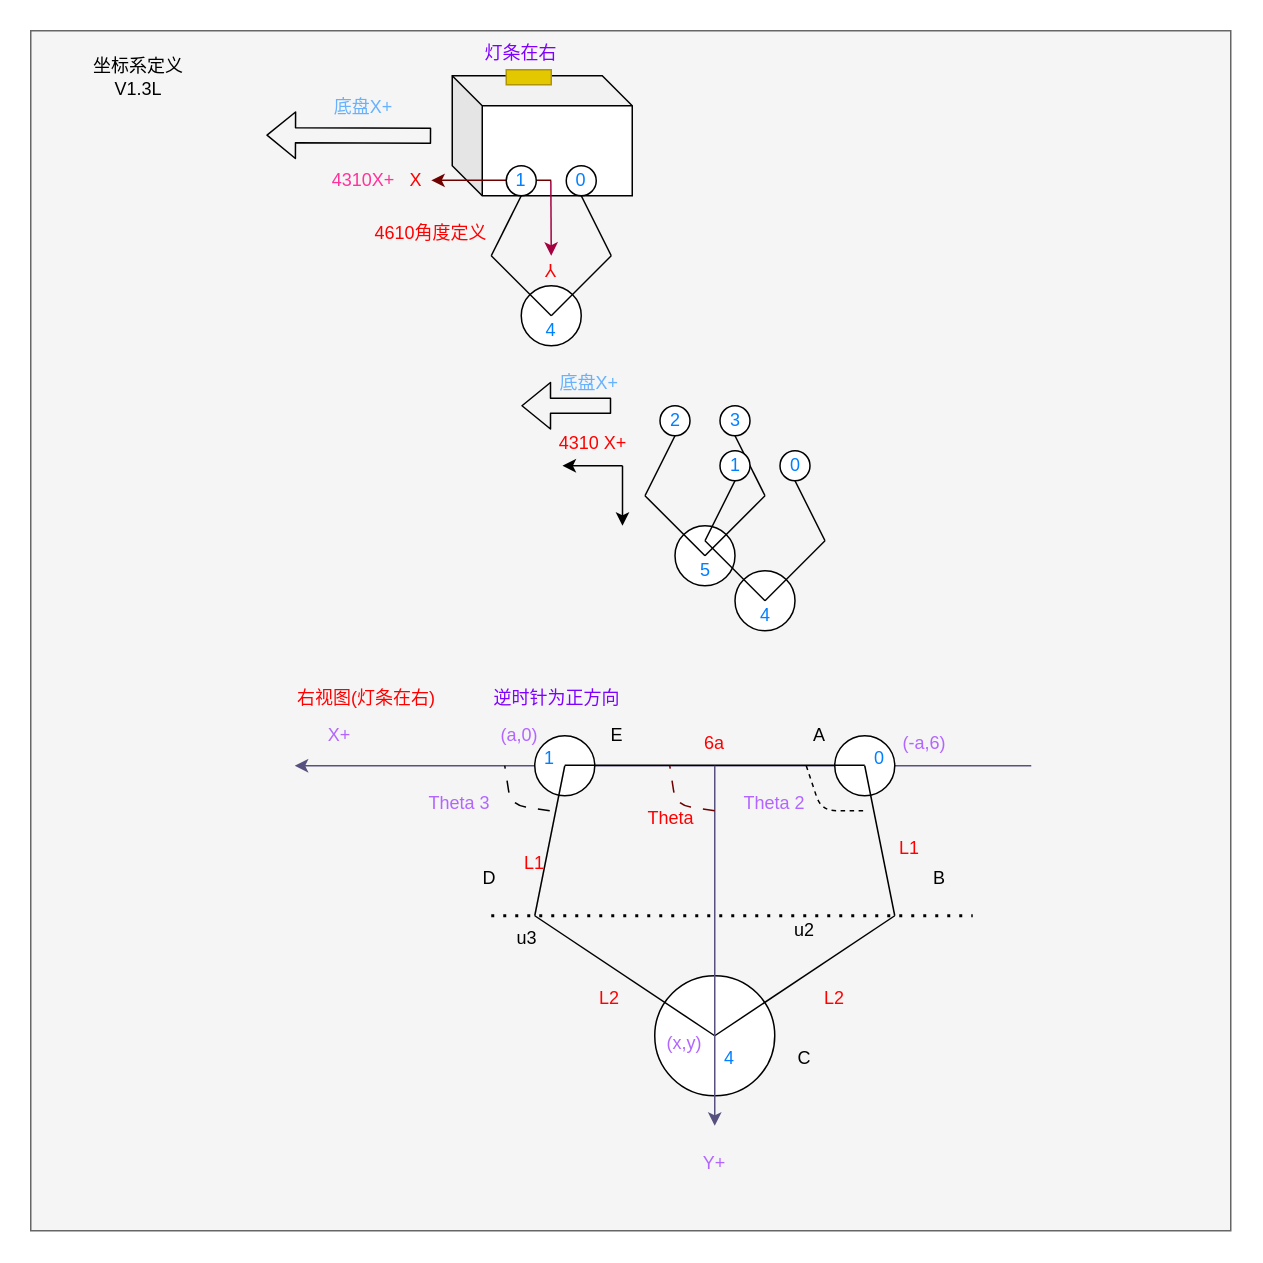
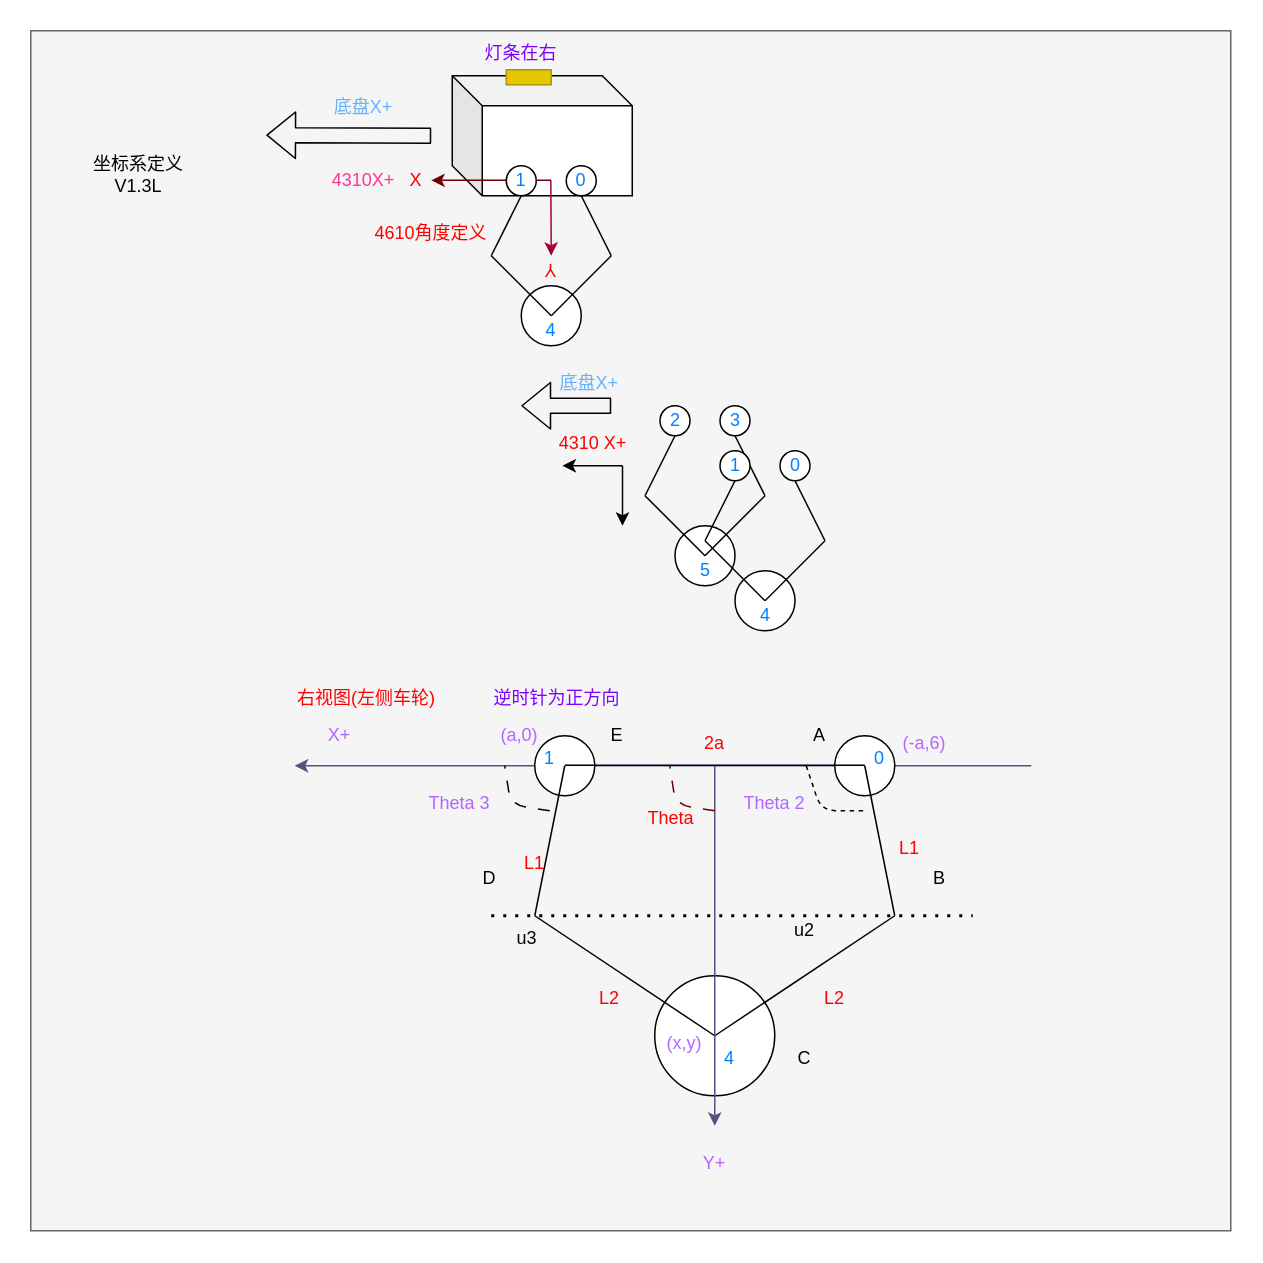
(139, 77) -> (139, 175)
(371, 698) -> (371, 698)
(715, 743) -> (715, 743)
